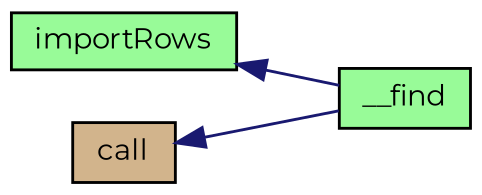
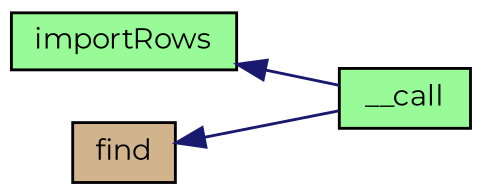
(405, 98) -> (405, 98)
(124, 153) -> (124, 153)
